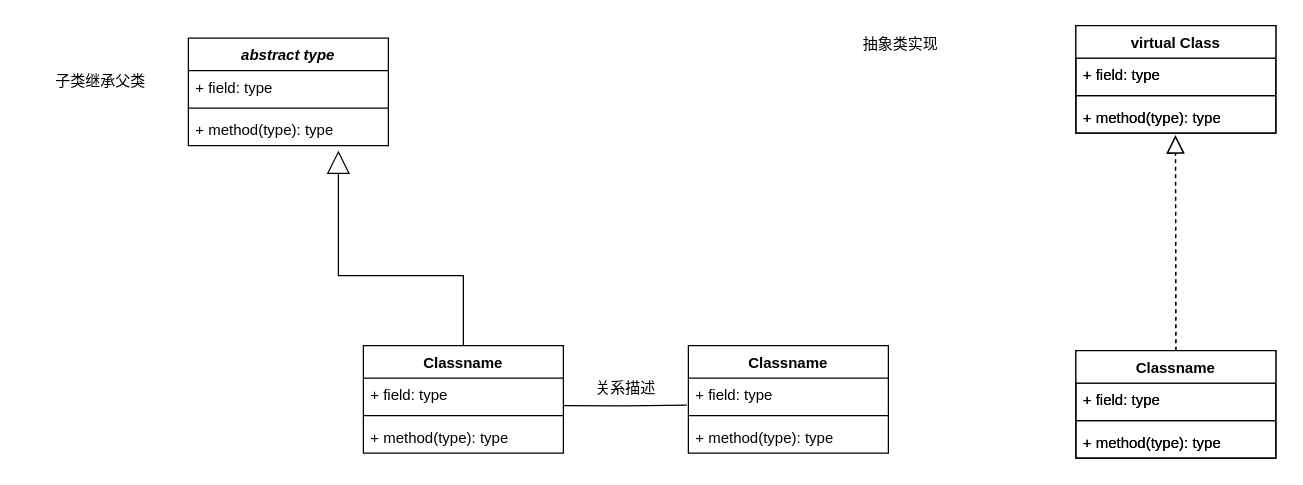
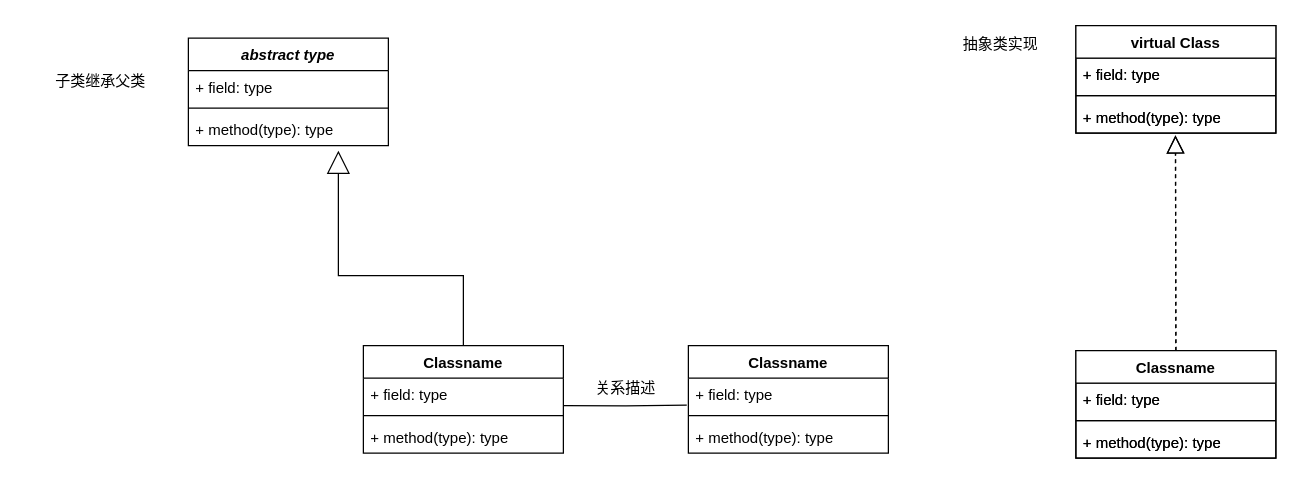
(901, 44) -> (1001, 44)
